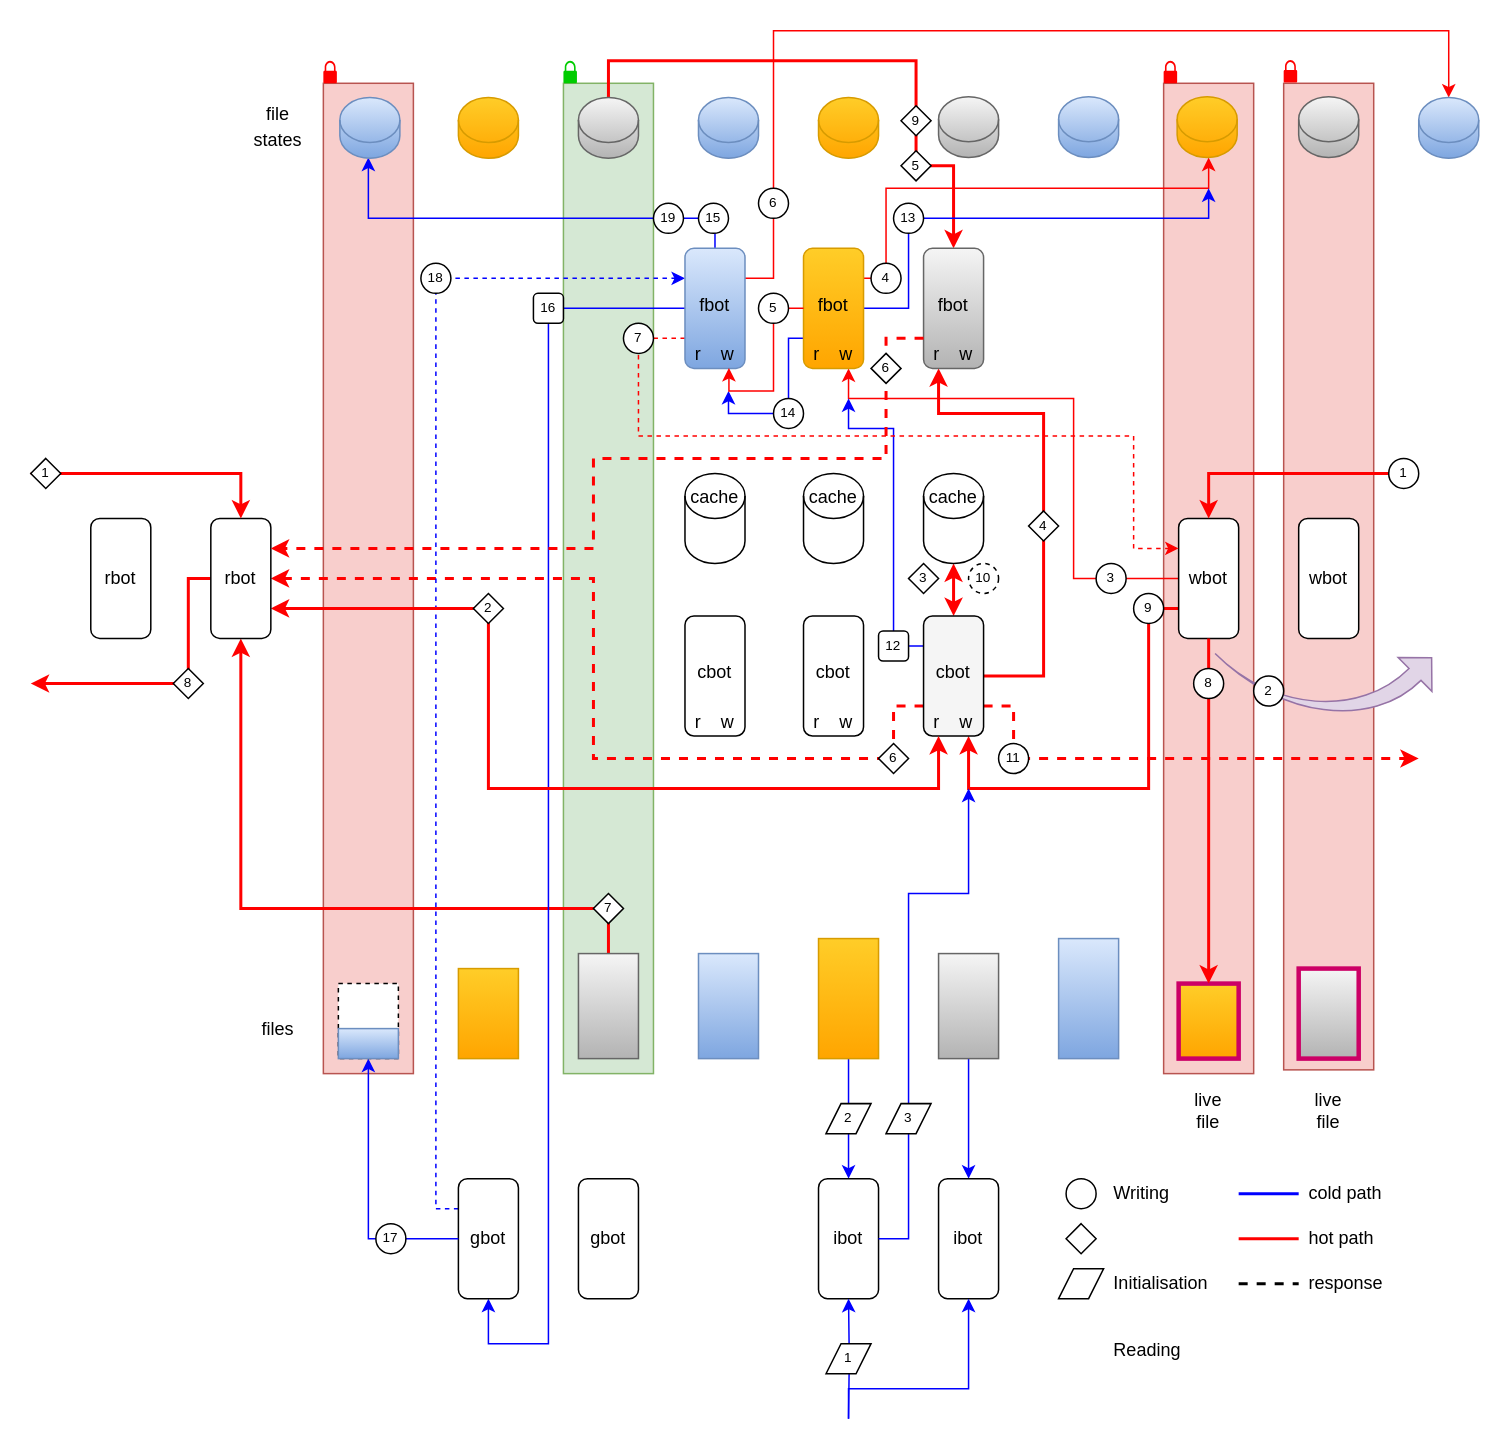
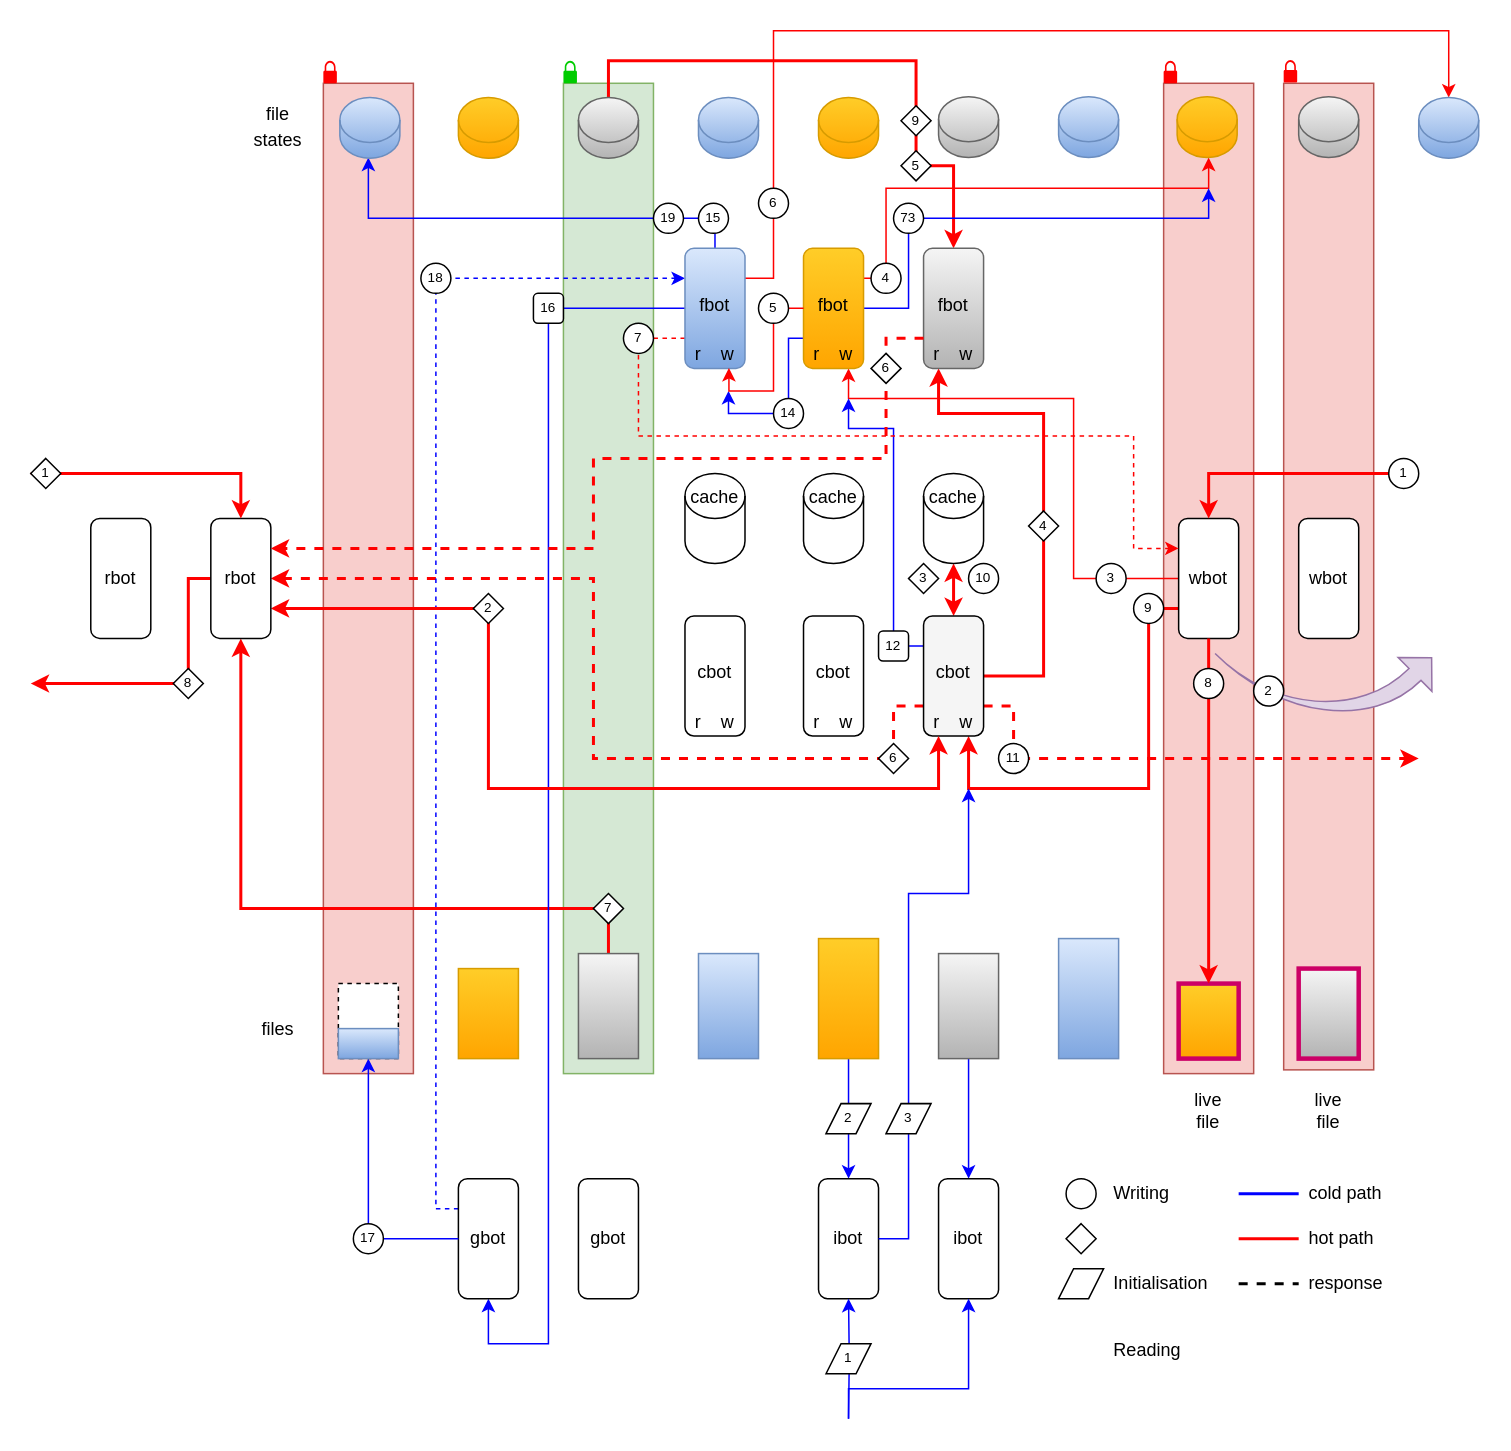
(908, 218) -> (908, 218)
(983, 578) -> (983, 578)
(391, 1238) -> (368, 1238)
